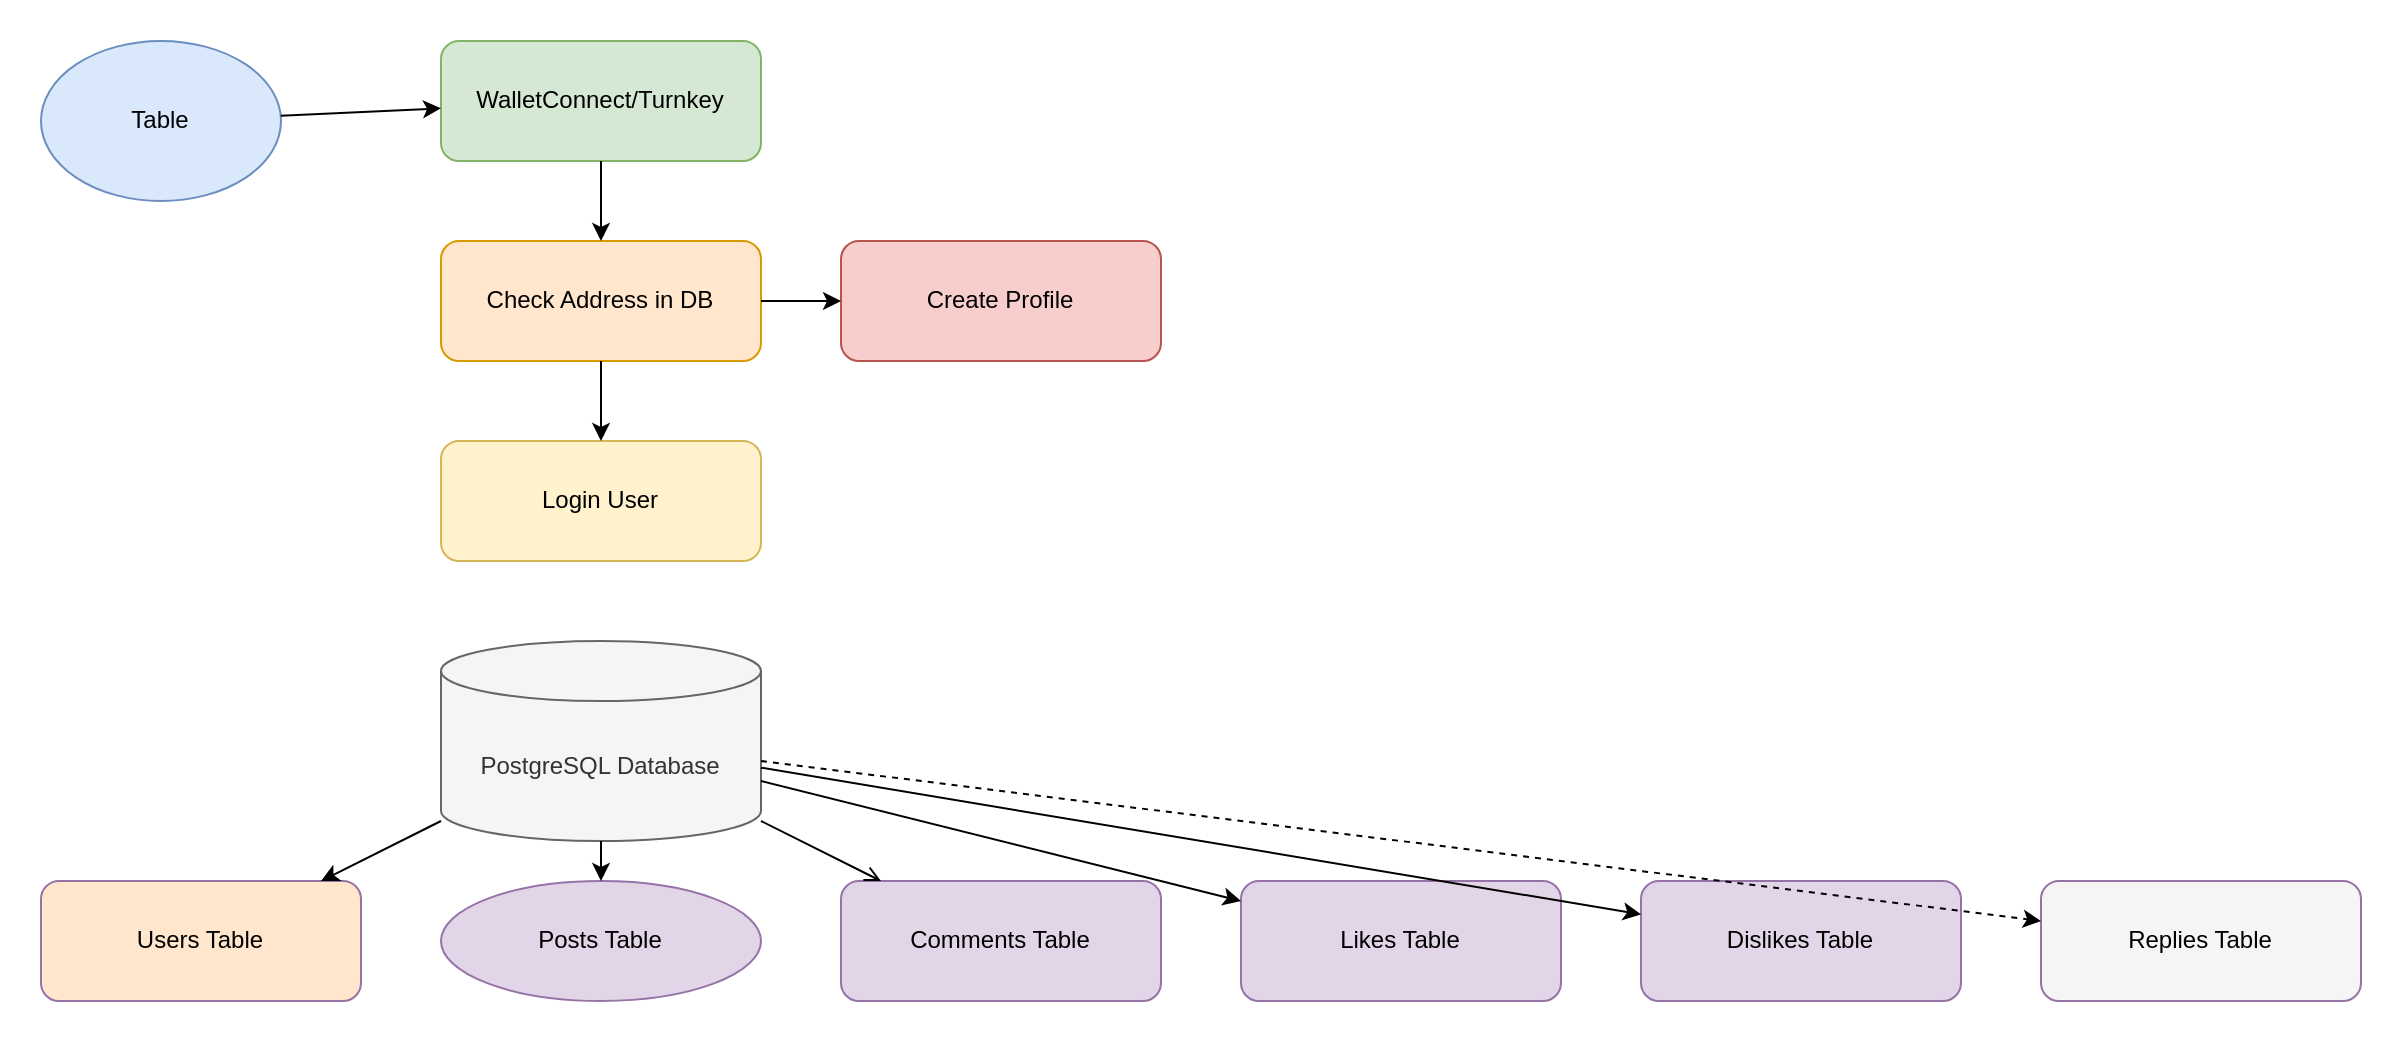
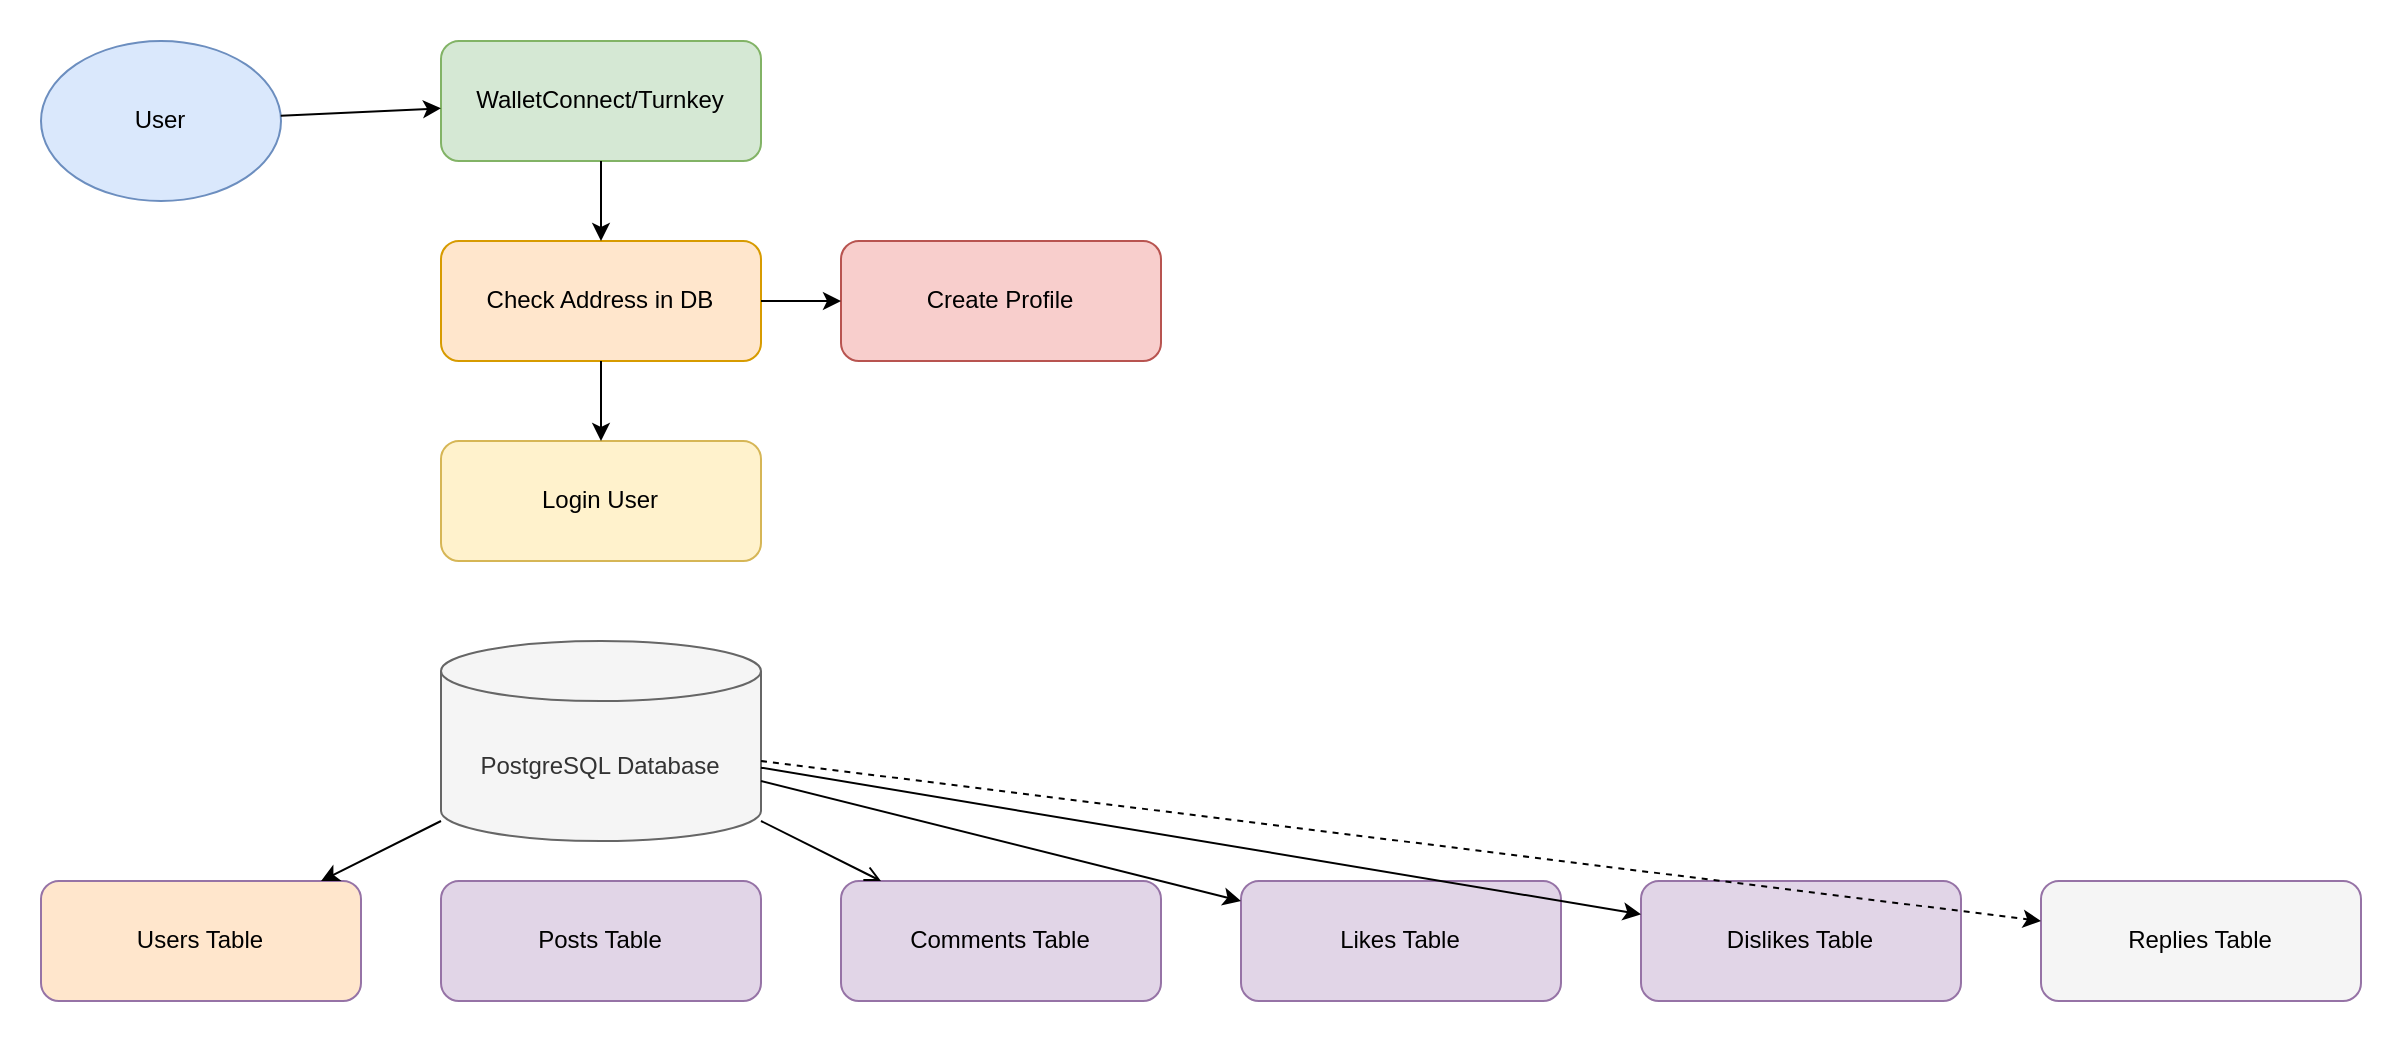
(161, 121) -> (161, 121)
(601, 854) -> none
(601, 941) -> (601, 941)
